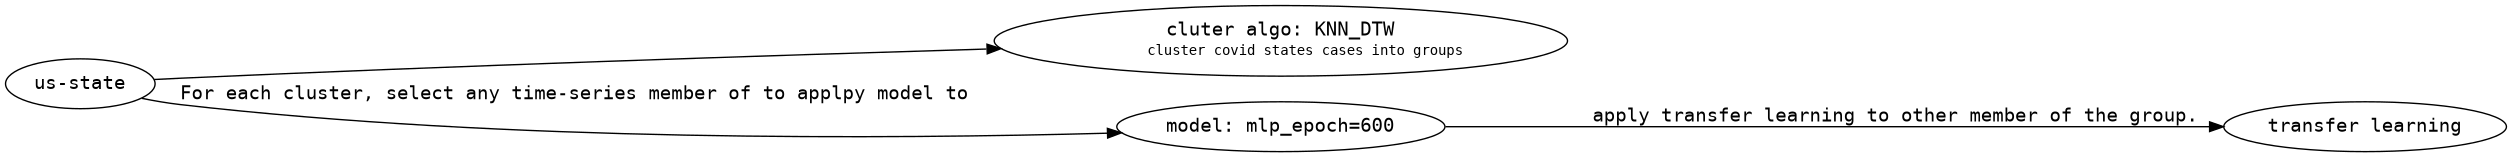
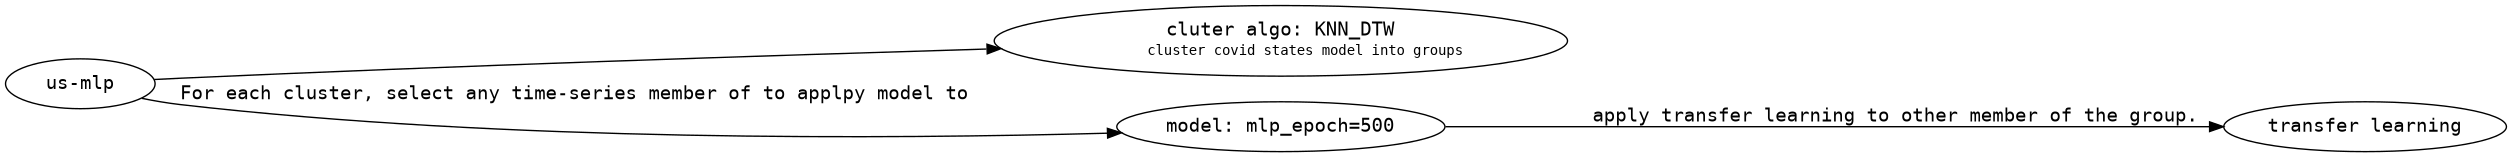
(1310, 51) -> (1310, 51)
(80, 84) -> (80, 84)
(1281, 127) -> (1281, 127)
